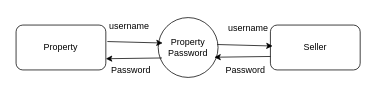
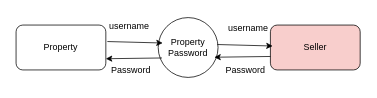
(315, 48) -> (315, 48)
